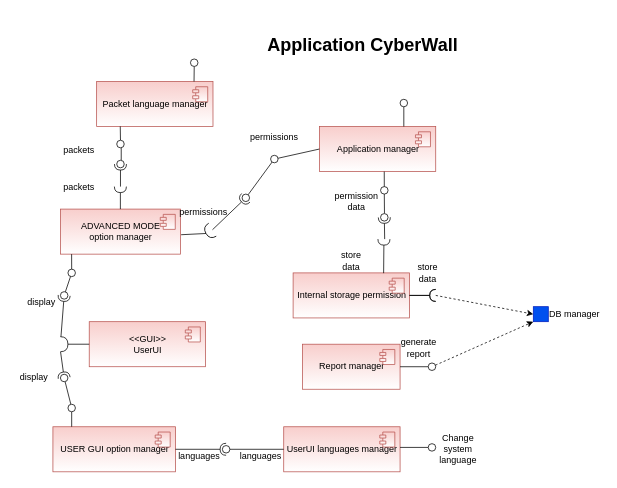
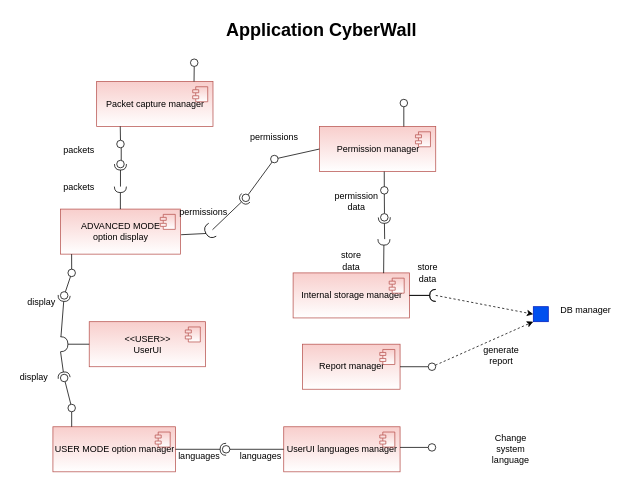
(387, 45) -> (346, 30)
(155, 104) -> (155, 104)
(378, 149) -> (378, 149)
(121, 231) -> (121, 231)
(352, 295) -> (352, 295)
(574, 314) -> (585, 310)
(148, 344) -> (148, 344)
(418, 348) -> (501, 355)
(115, 449) -> (115, 449)
(458, 449) -> (510, 449)
